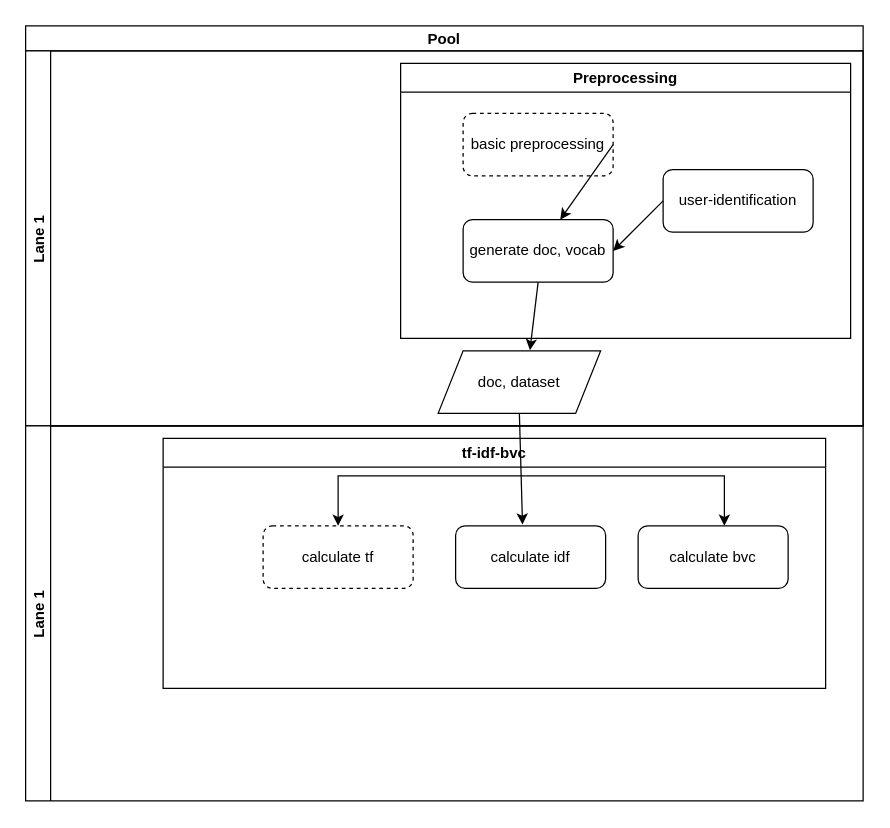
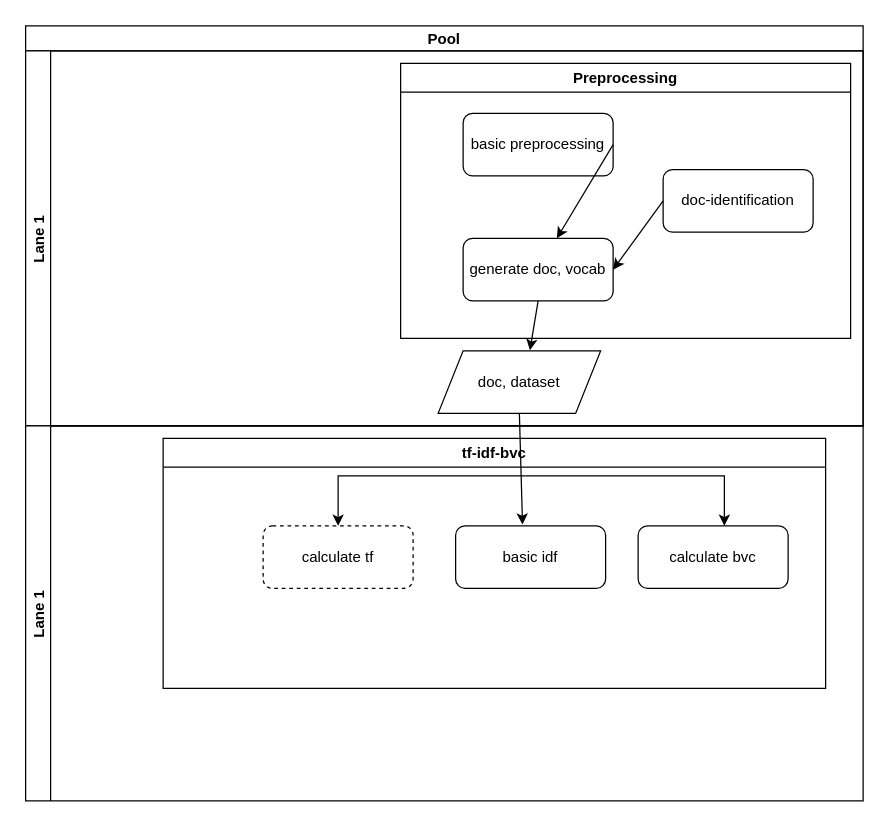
(538, 144) -> (538, 144)
(738, 201) -> (738, 201)
(538, 251) -> (538, 269)
(531, 557) -> (531, 557)
